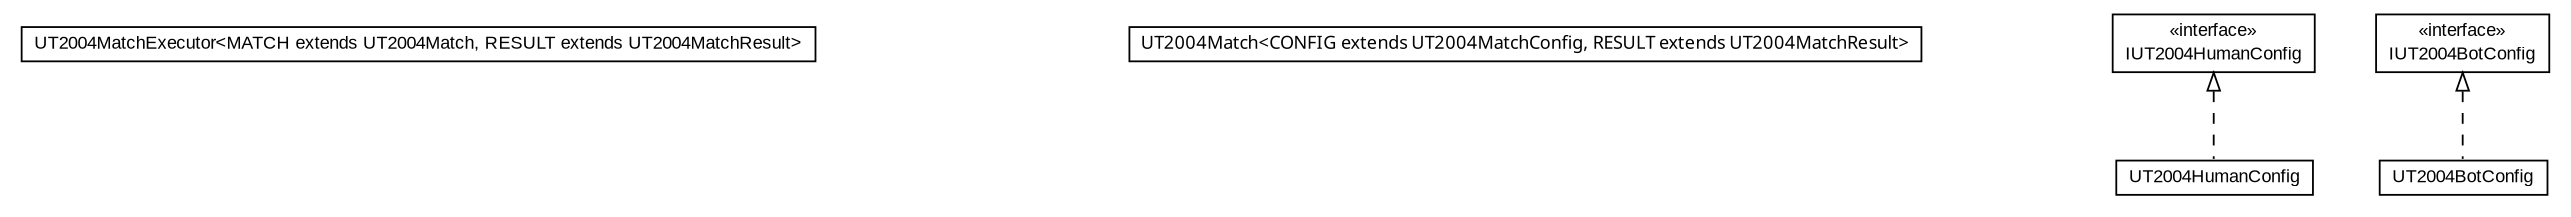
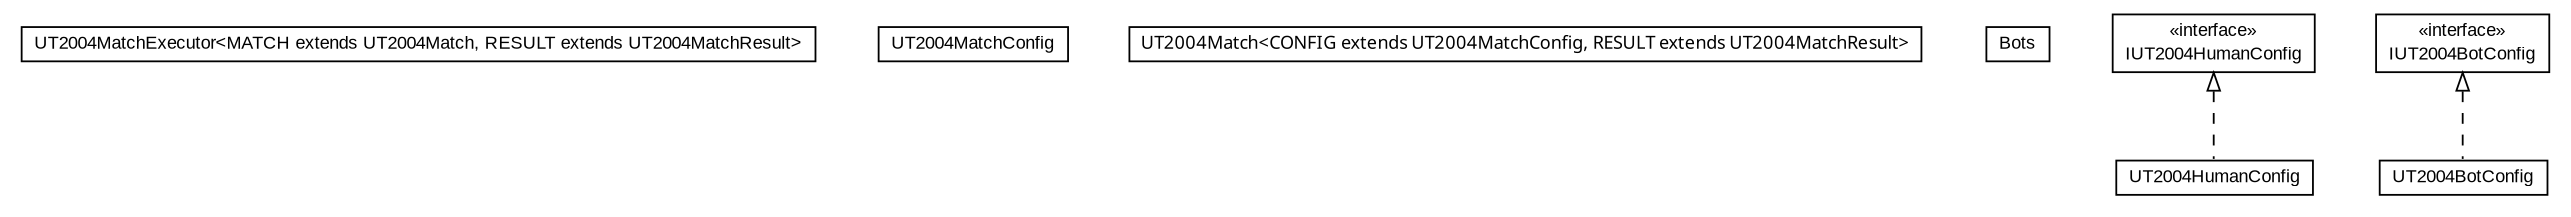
none -> (972, 43)
none -> (2017, 43)
